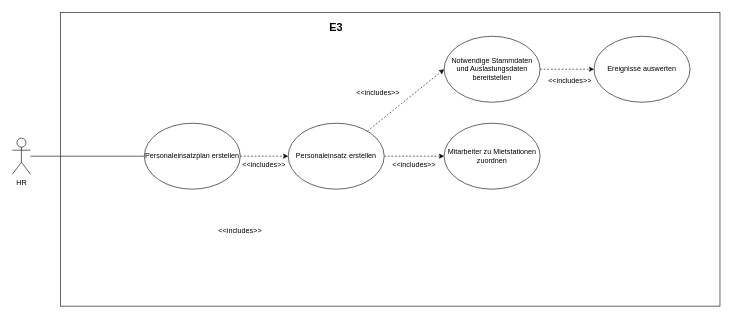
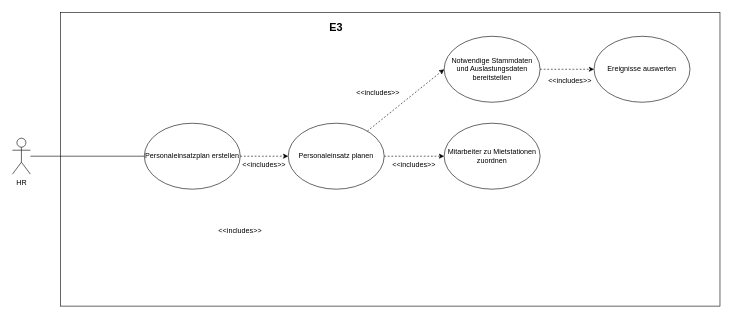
(336, 156) -> (336, 156)
